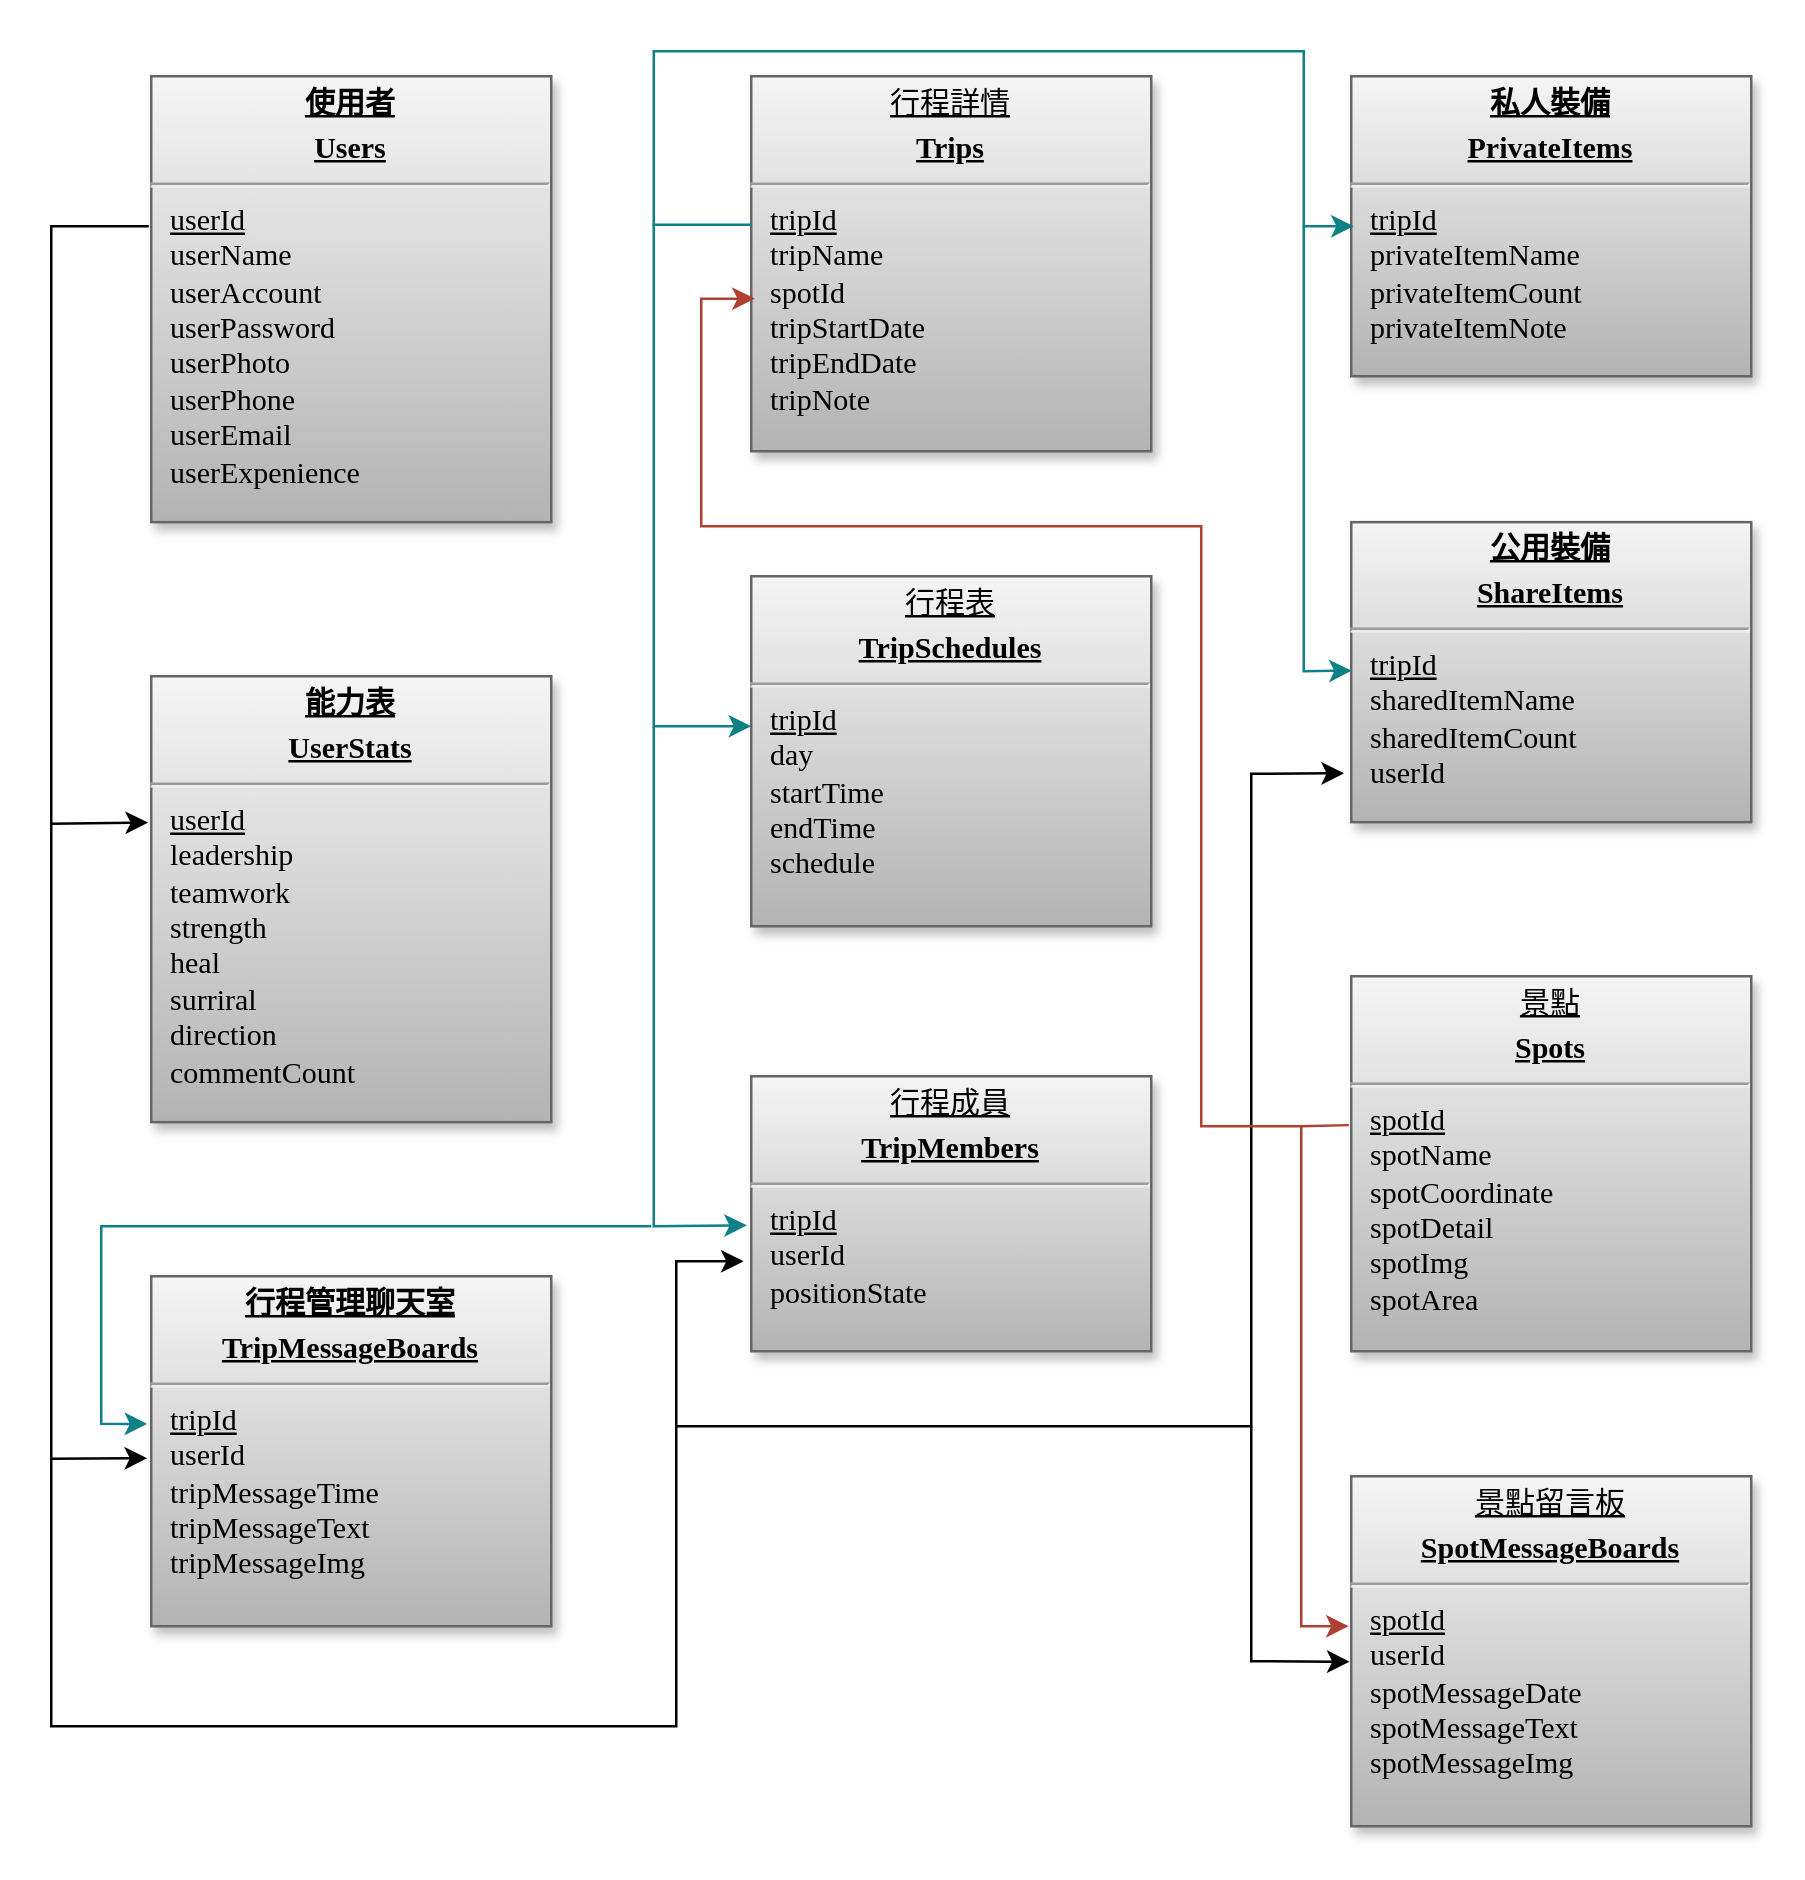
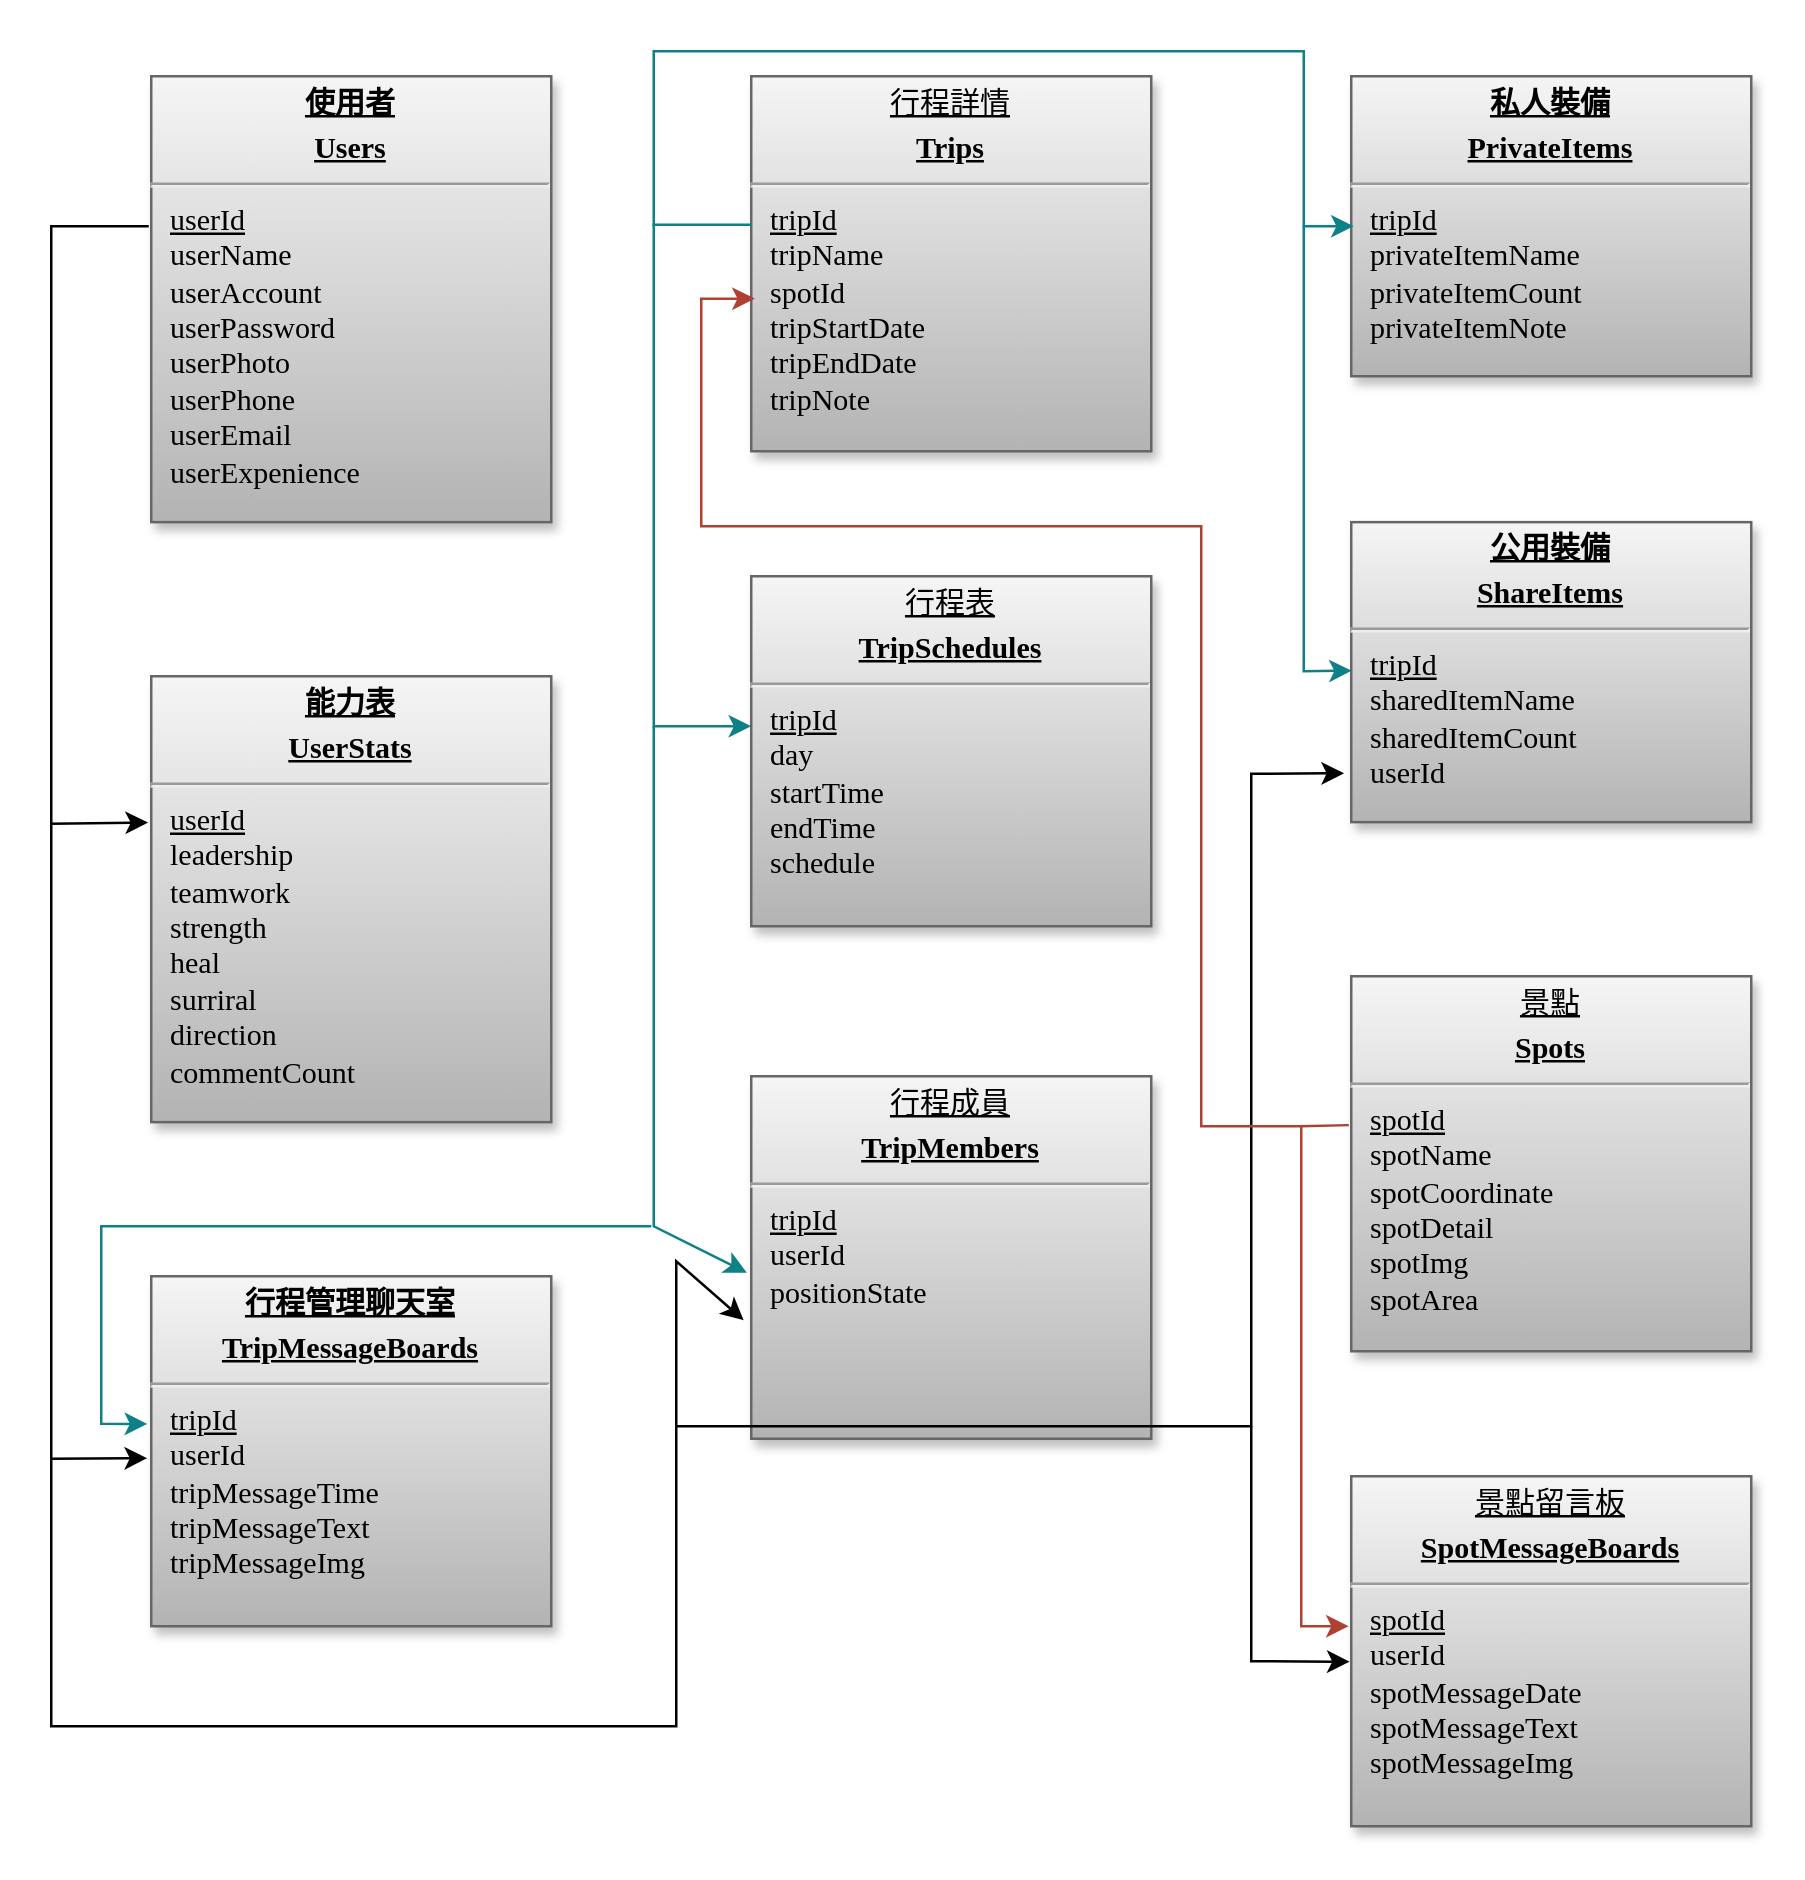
(951, 1214) -> (951, 1258)
